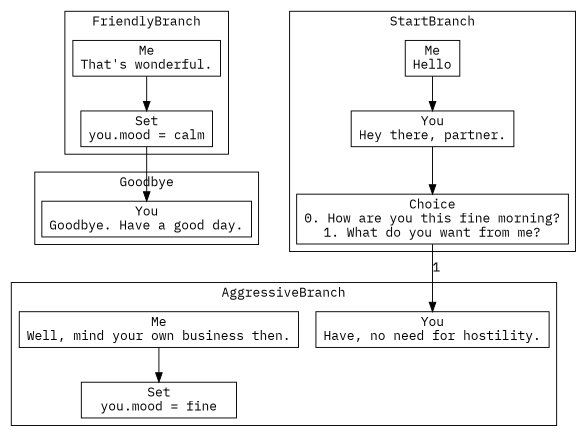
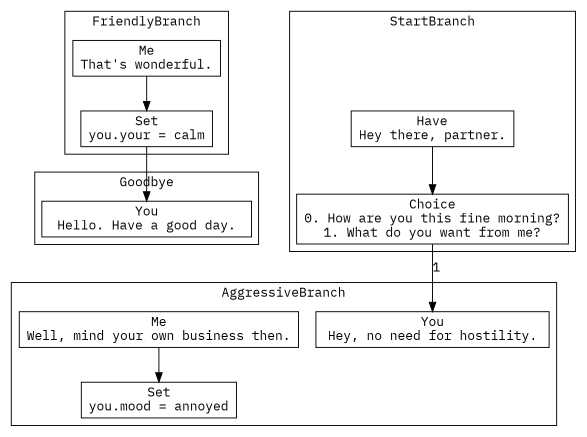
(433, 58) -> none
(147, 129) -> (147, 129)
(433, 129) -> (433, 129)
(147, 219) -> (147, 219)
(433, 330) -> (433, 330)
(159, 400) -> (159, 400)
